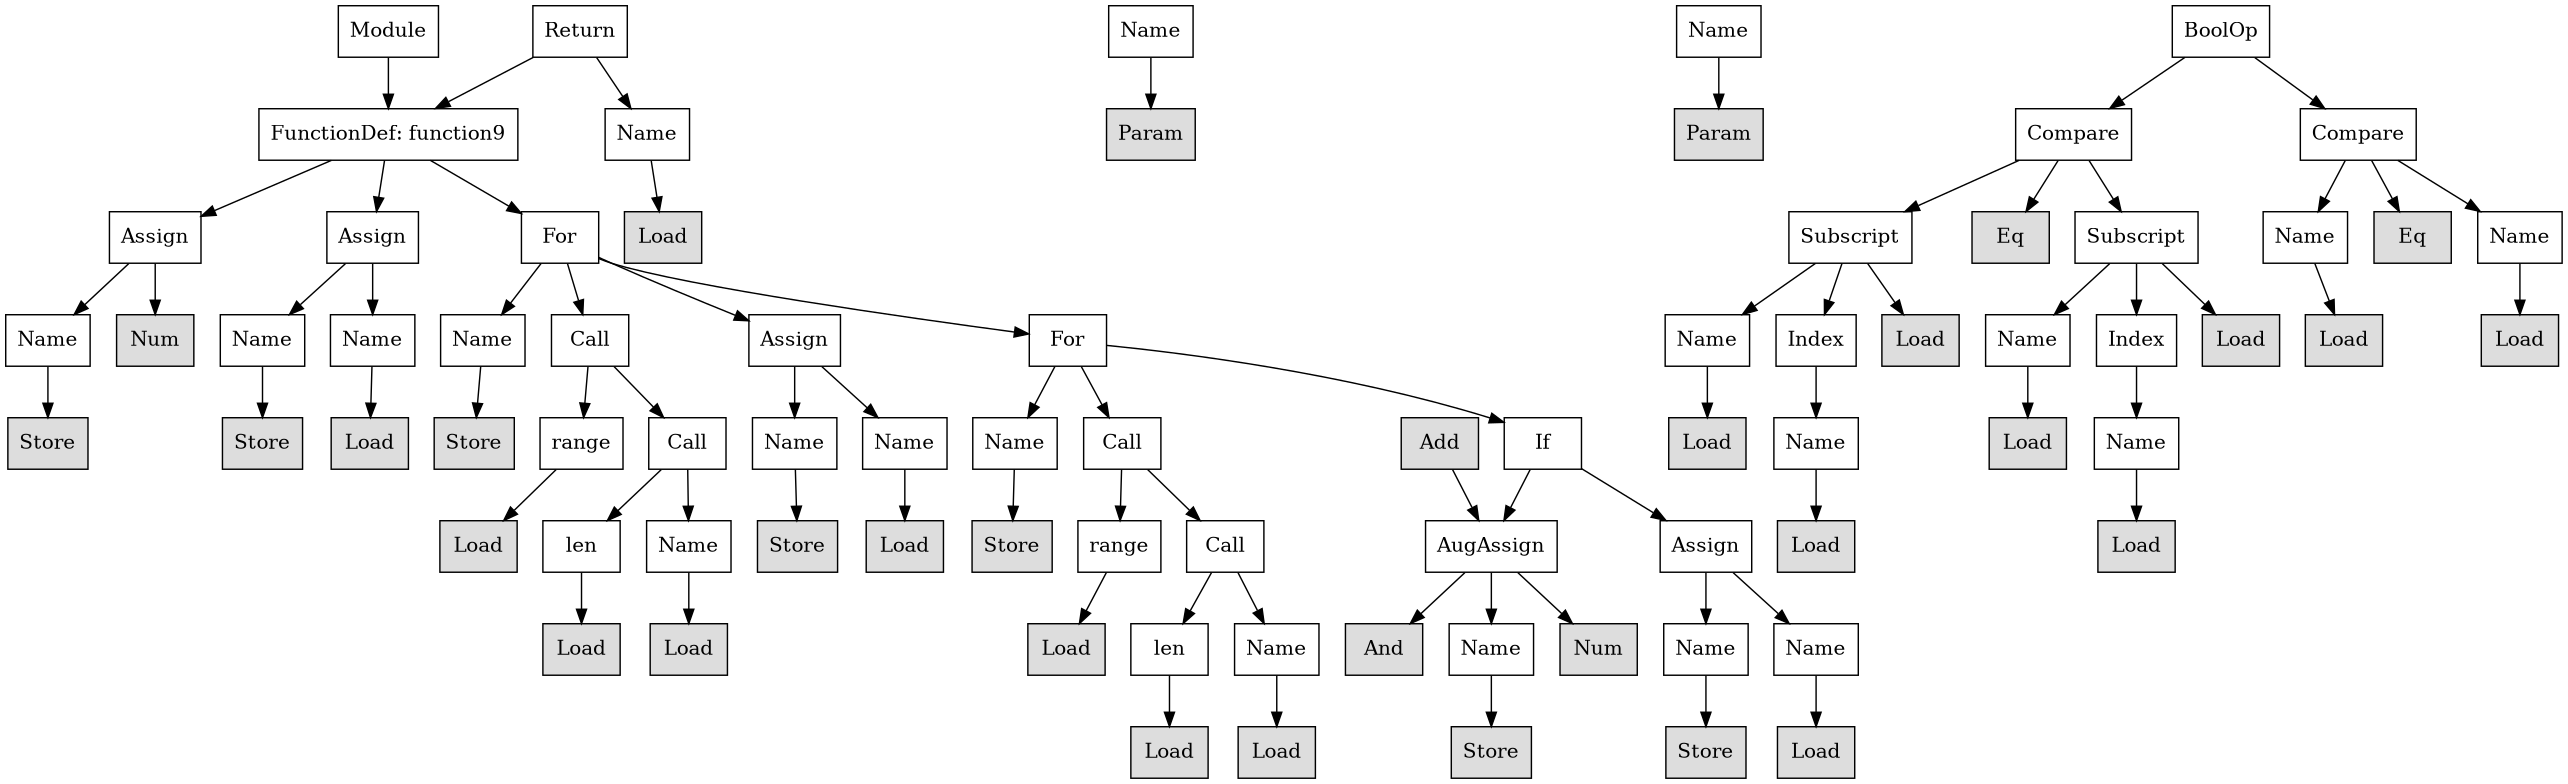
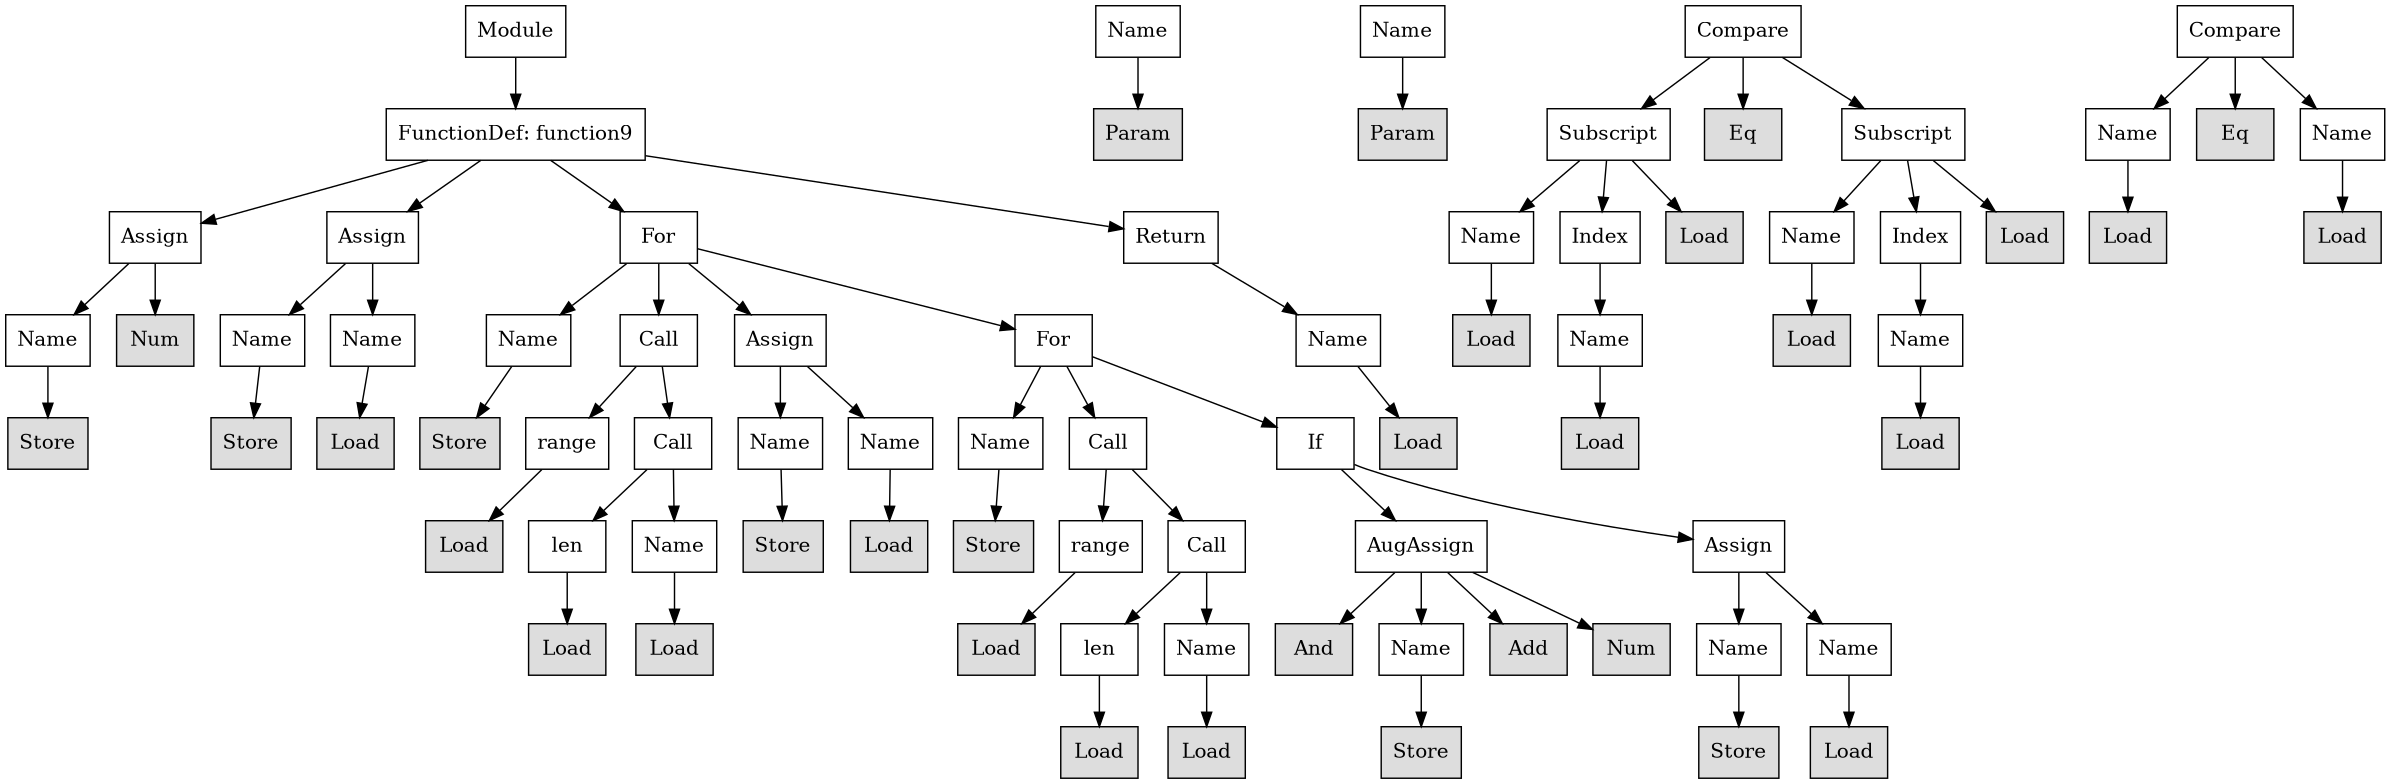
(2221, 31) -> none
(491, 80) -> (877, 191)
(1462, 489) -> (1470, 593)
